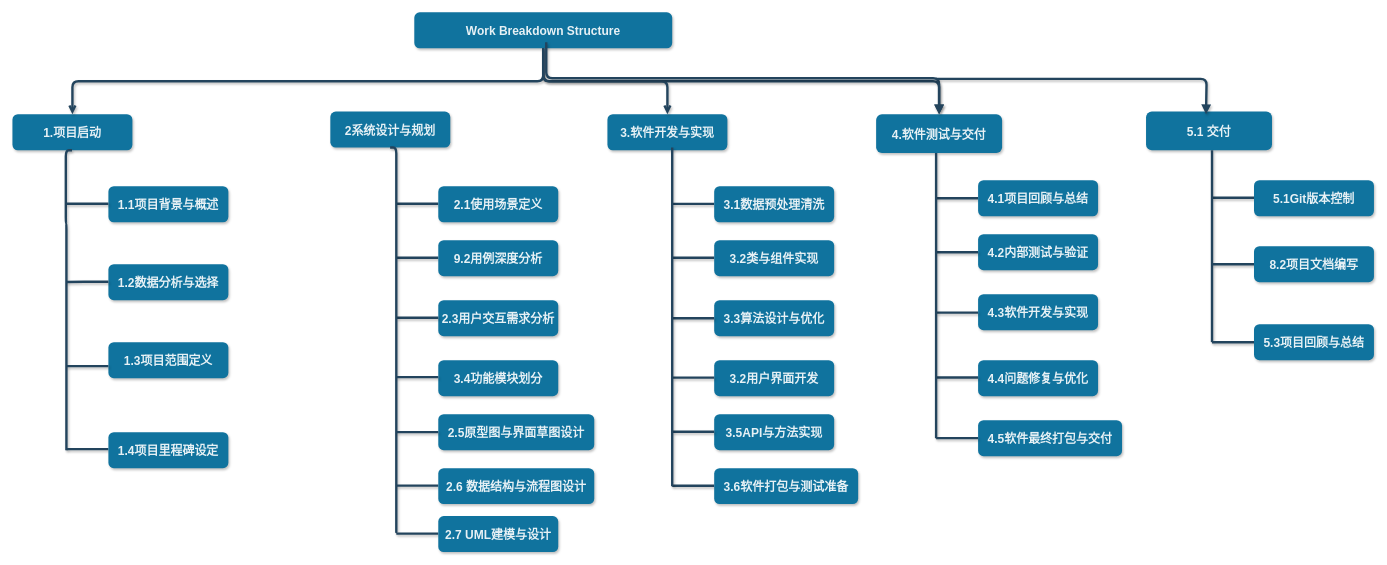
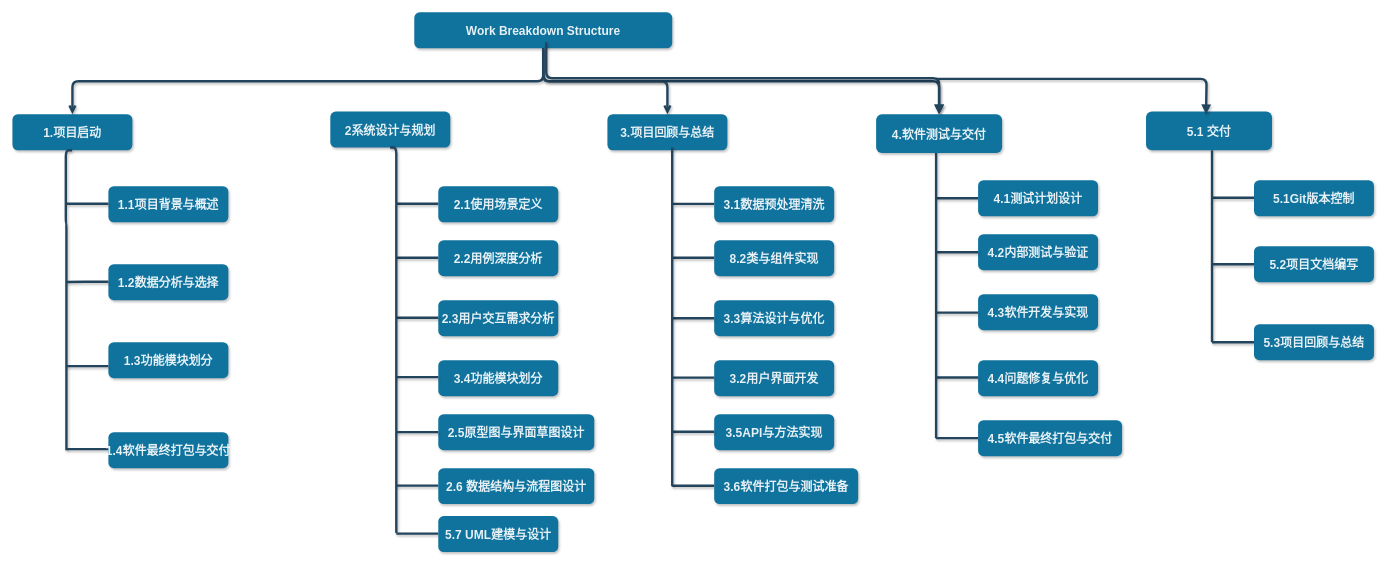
(667, 133) -> (667, 133)
(1038, 199) -> (1038, 199)
(498, 259) -> (498, 259)
(774, 259) -> (774, 259)
(1314, 265) -> (1314, 265)
(168, 361) -> (168, 361)
(168, 451) -> (168, 451)
(498, 535) -> (498, 535)
